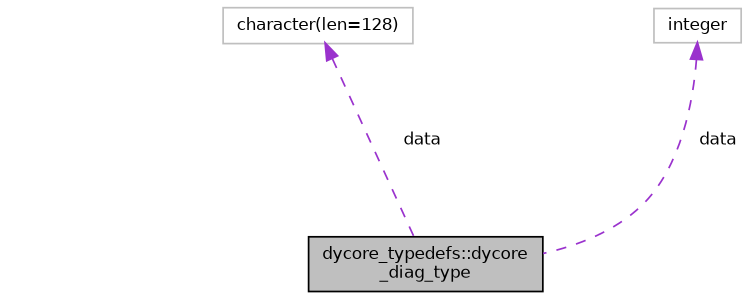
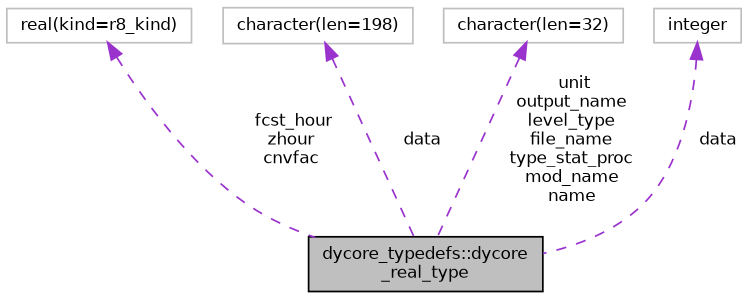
none -> (99, 26)
(318, 26) -> (318, 26)
none -> (533, 26)
(426, 264) -> (426, 264)
